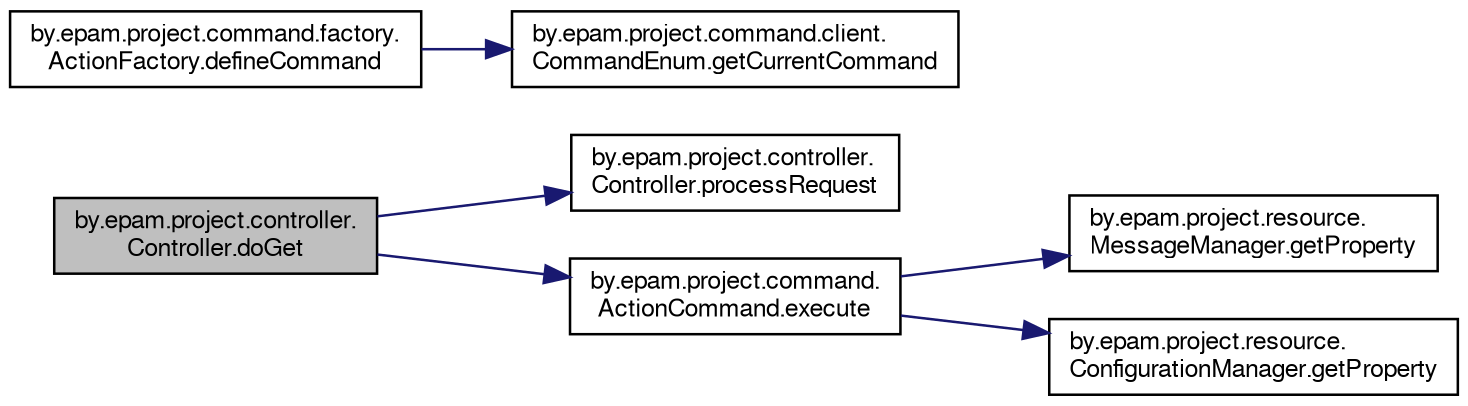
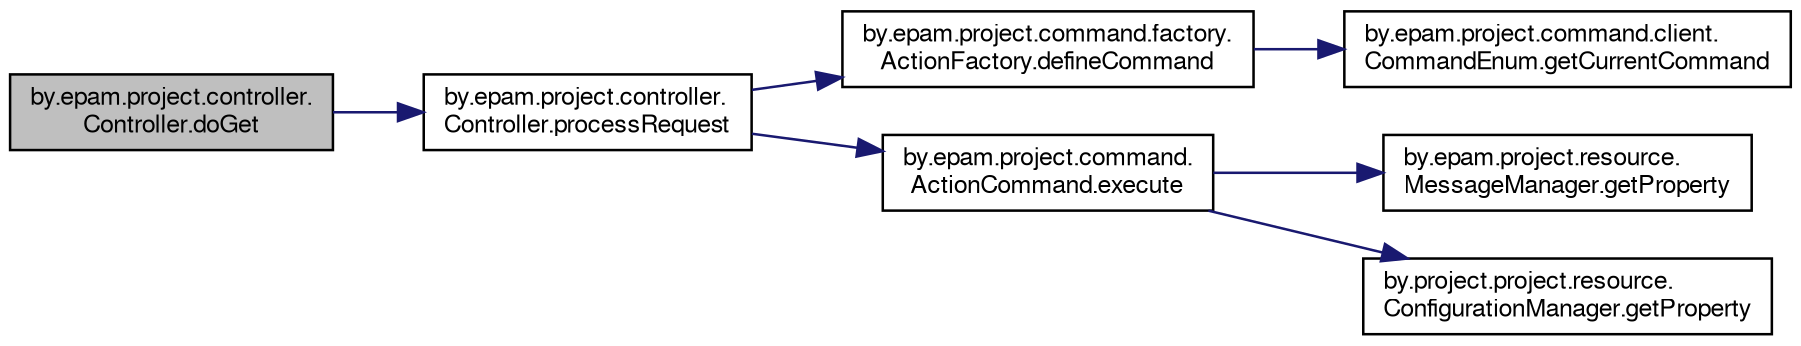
none -> (784, 85)
(461, 264) -> (805, 141)
(1254, 357) -> (1568, 296)
